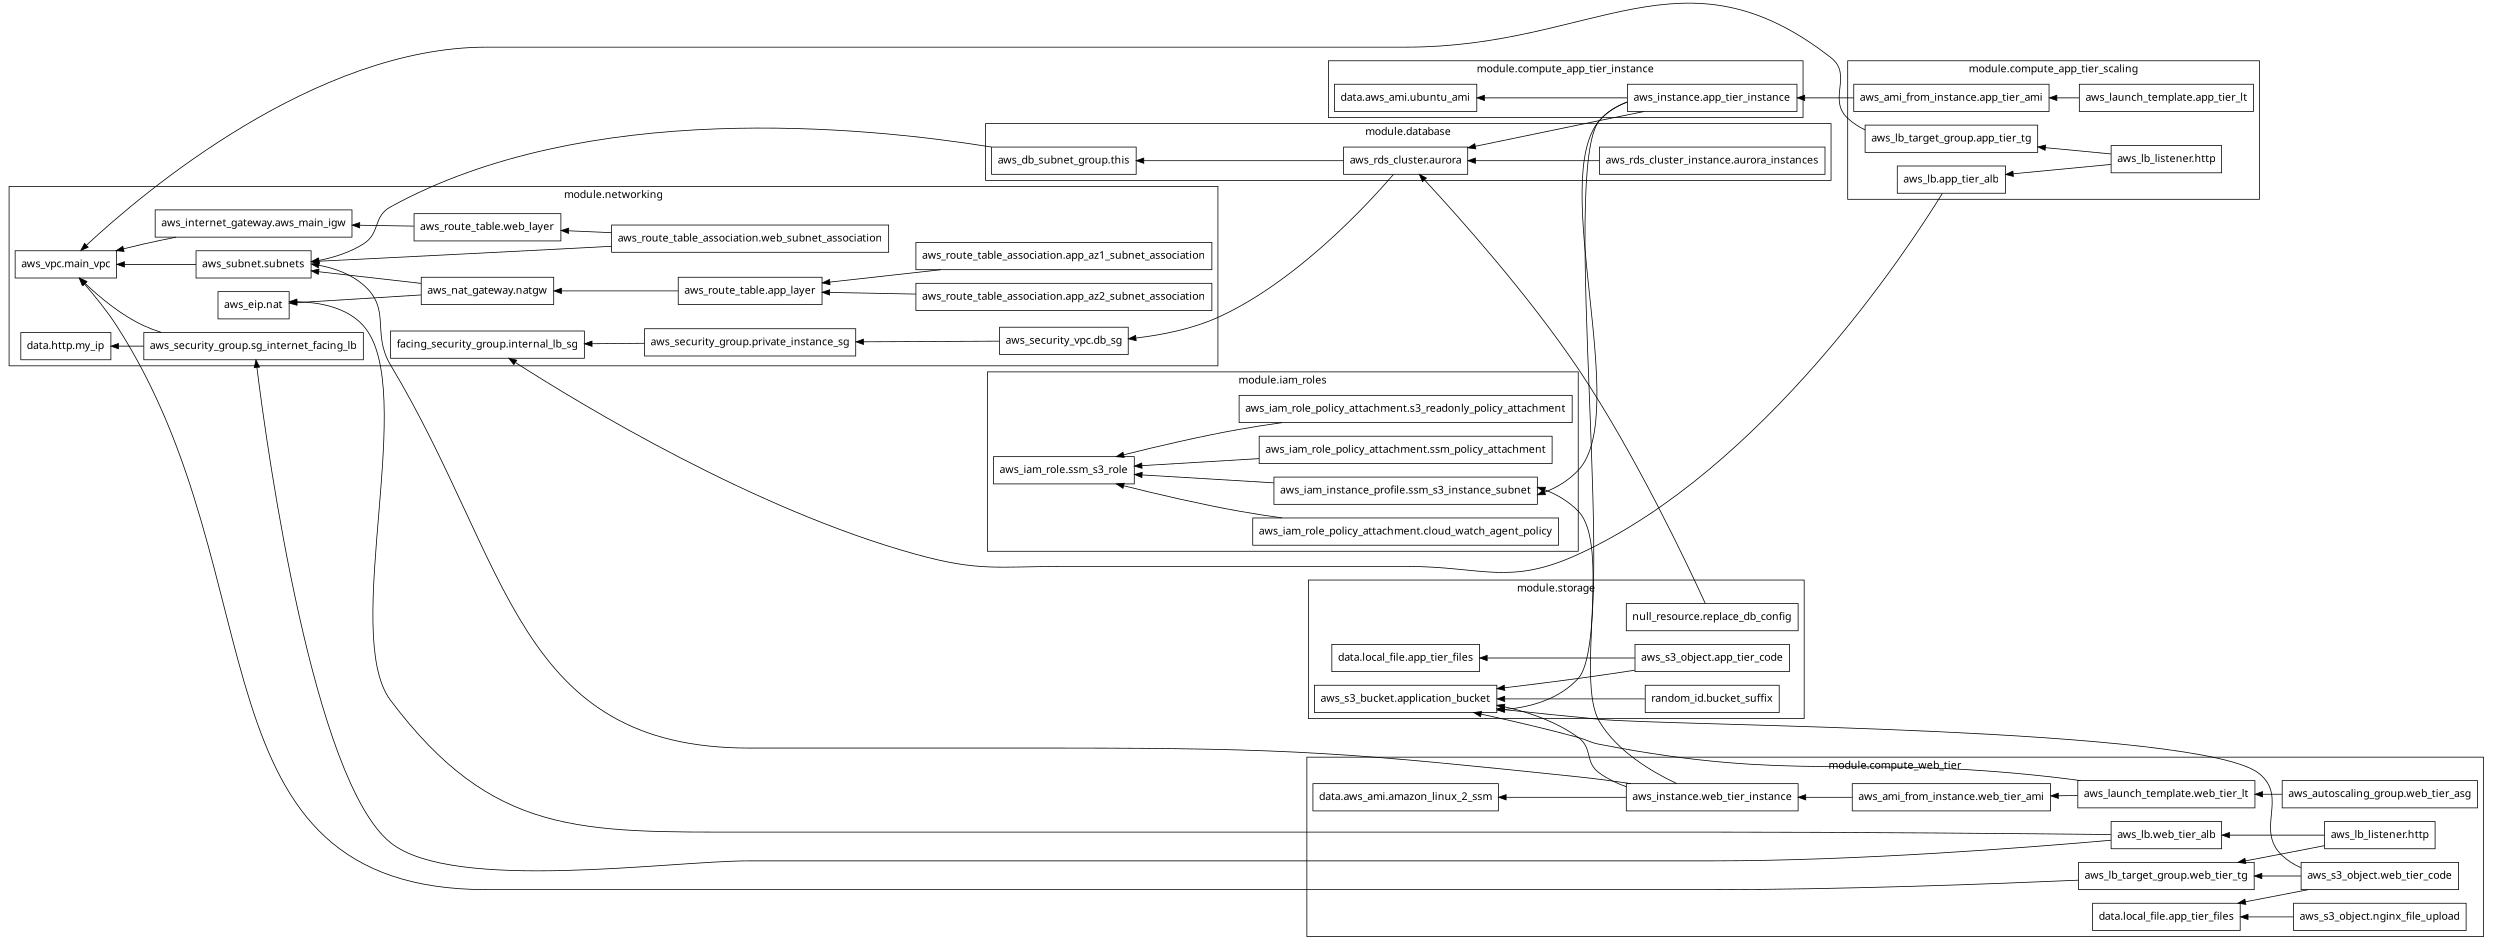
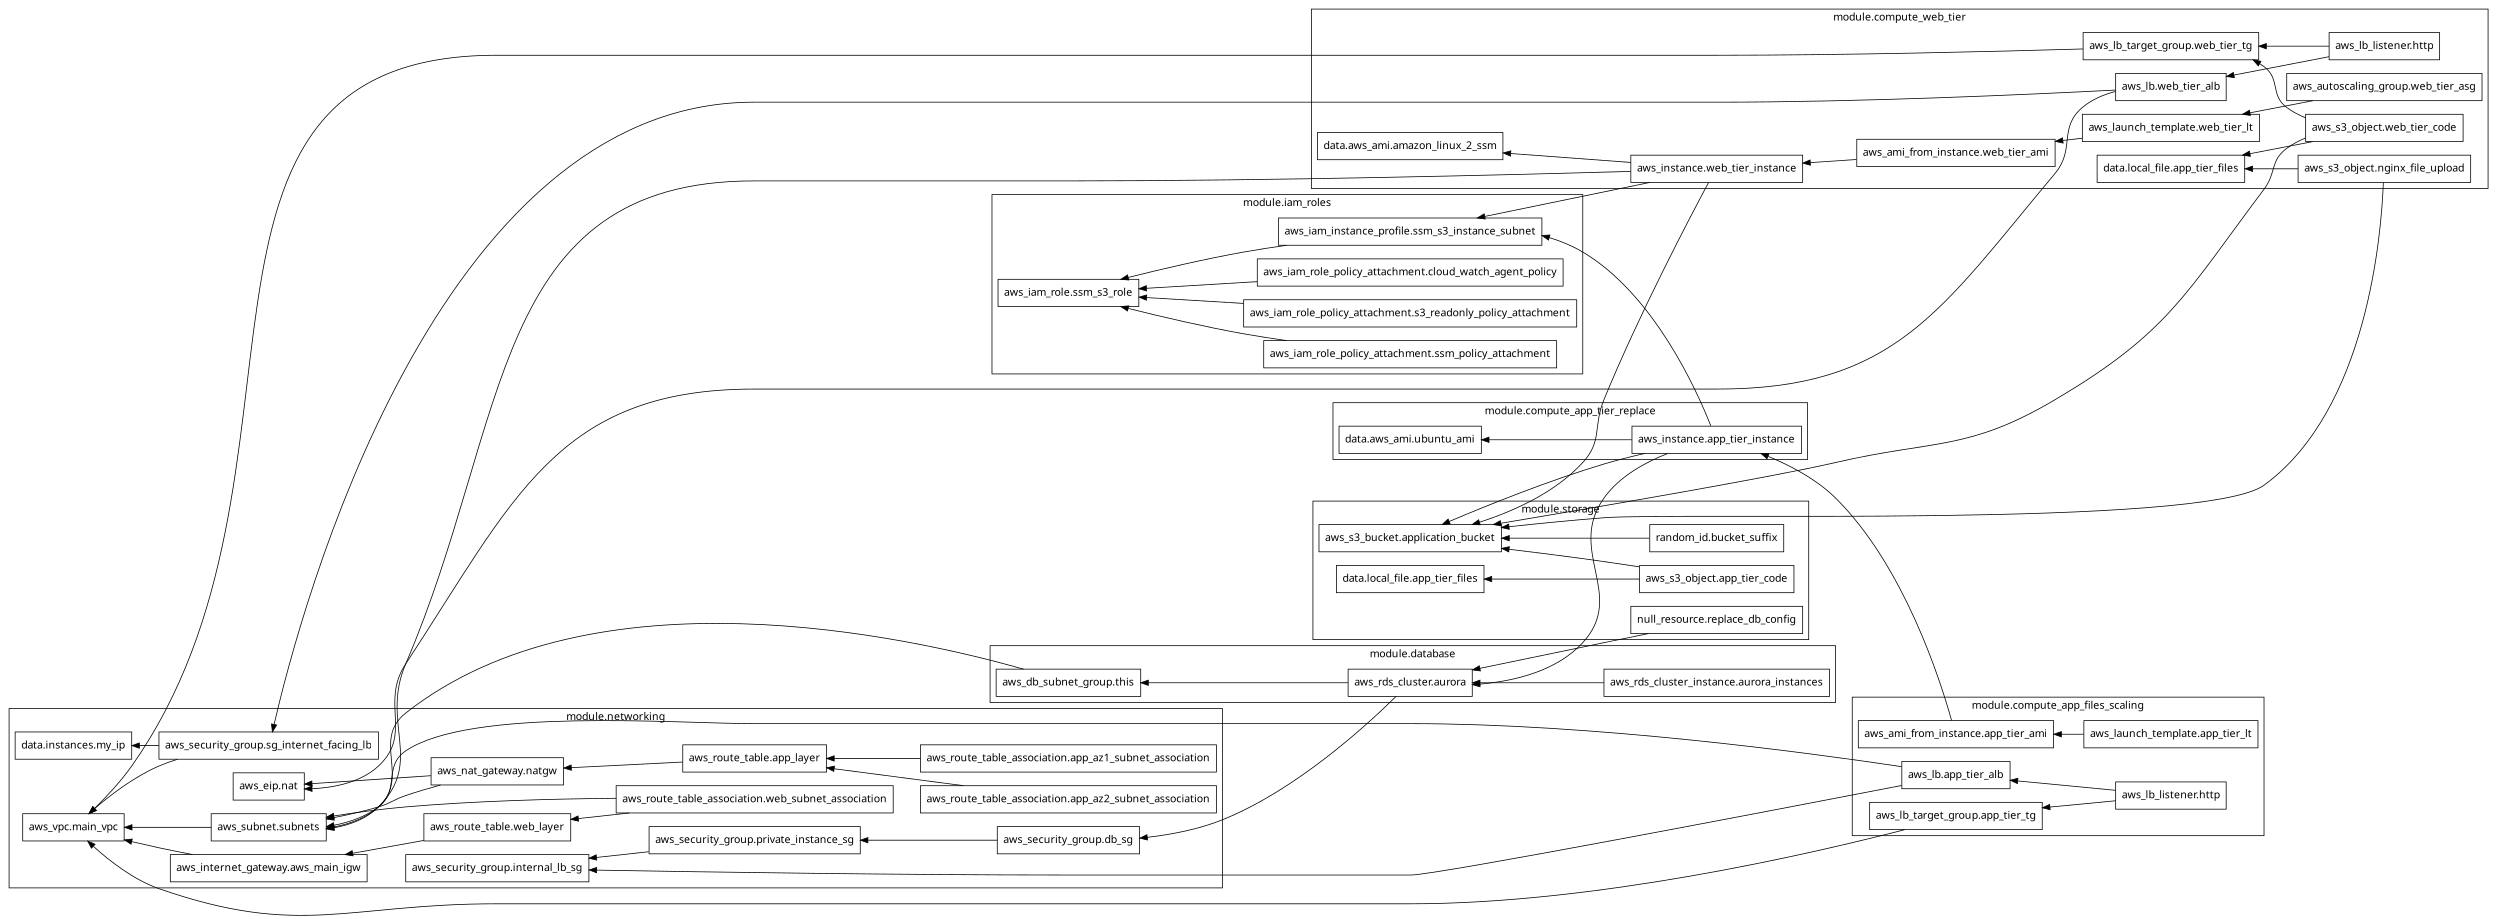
(1566, 69) -> (1570, 411)
(2054, 69) -> (2058, 706)
(1064, 341) -> (1068, 840)
(487, 345) -> (497, 868)
(66, 346) -> (73, 746)
none -> (1096, 724)
(1779, 766) -> (2055, 513)
